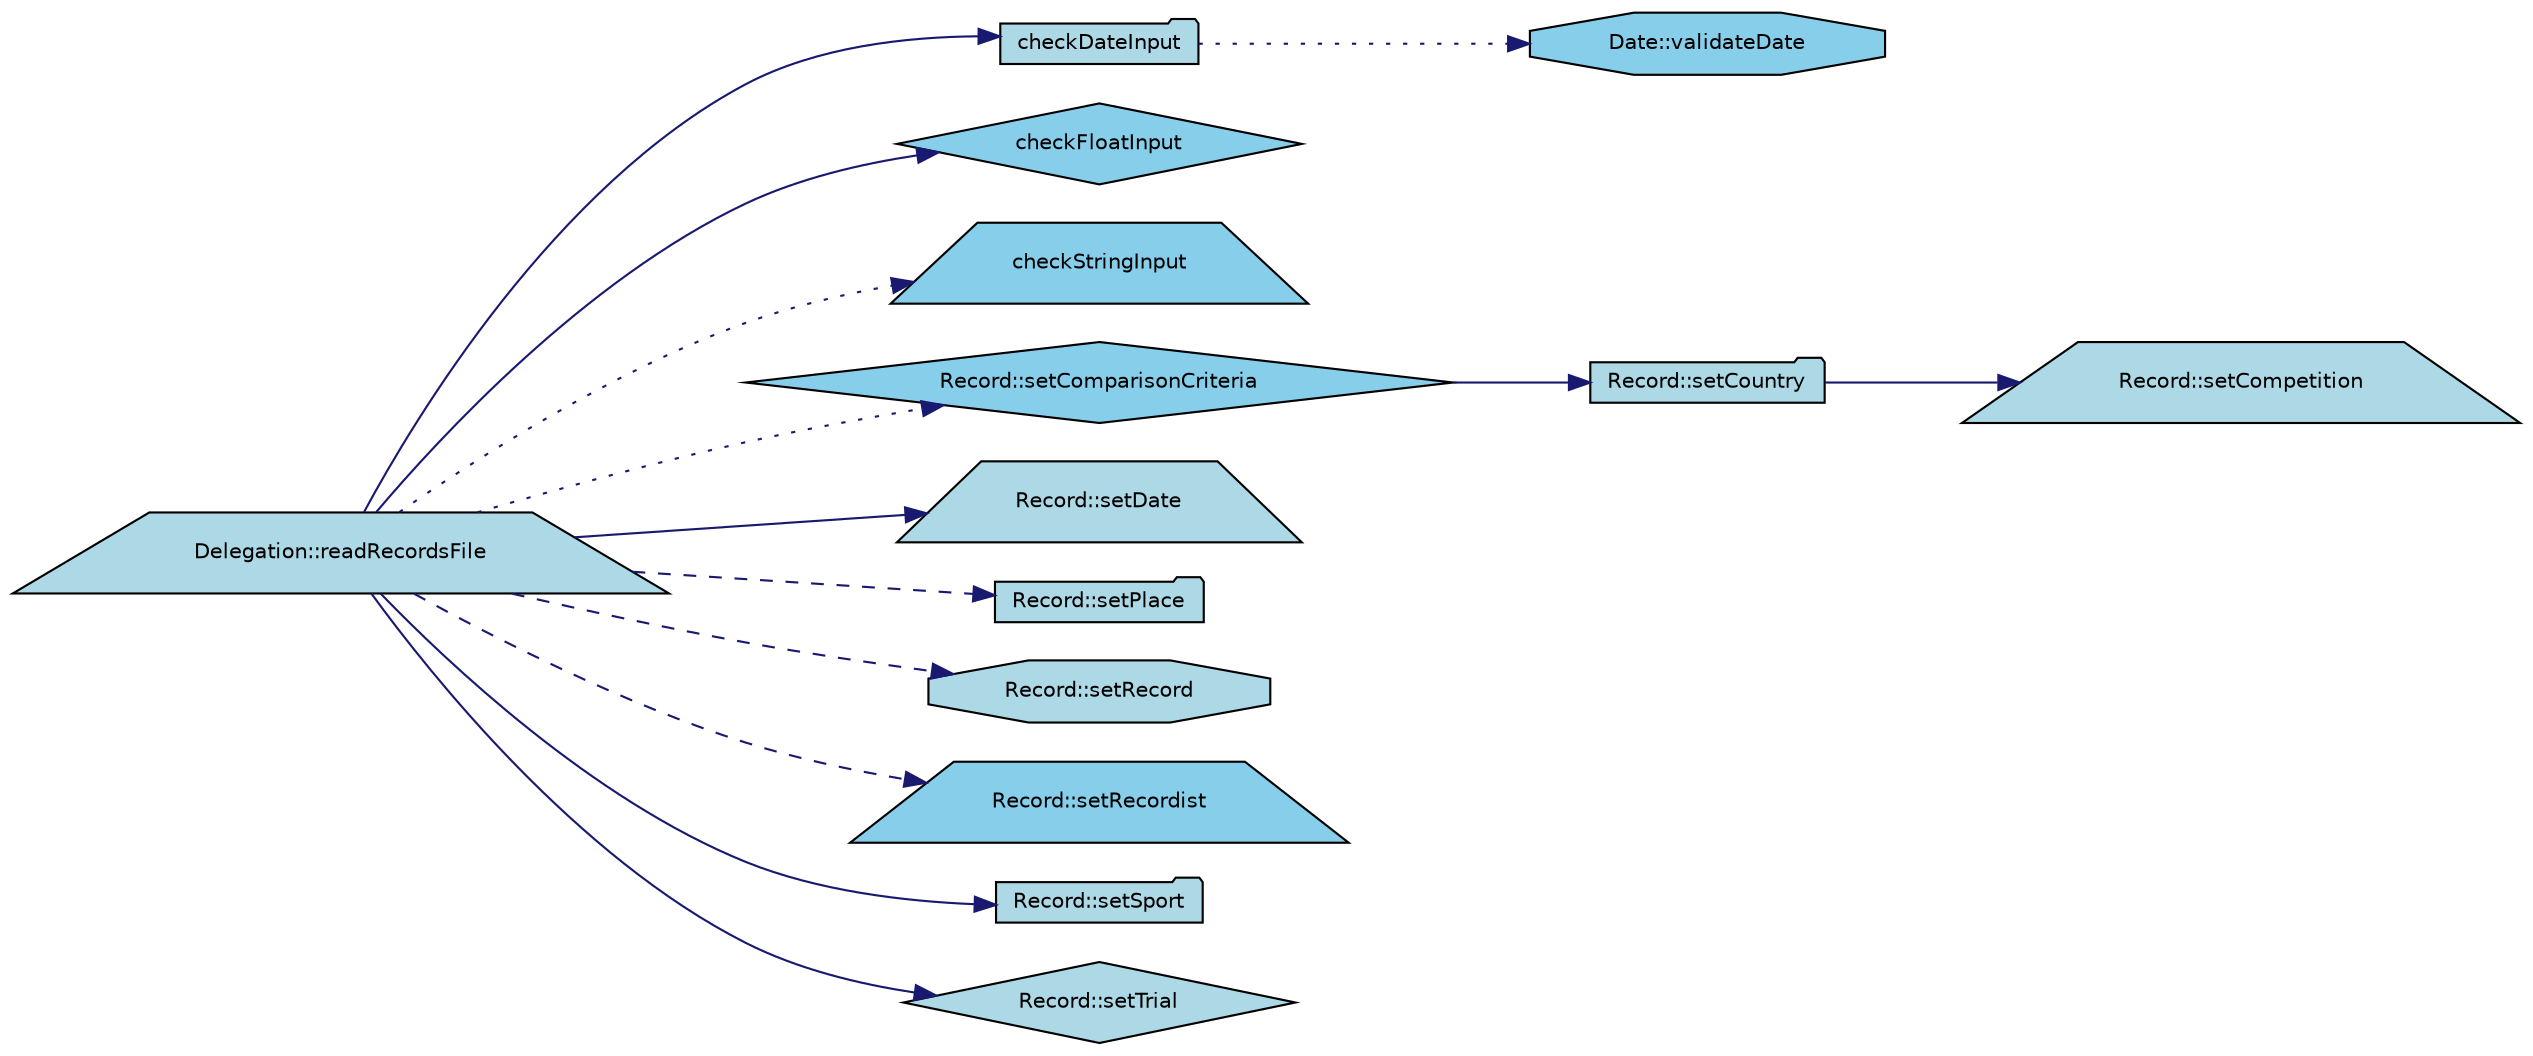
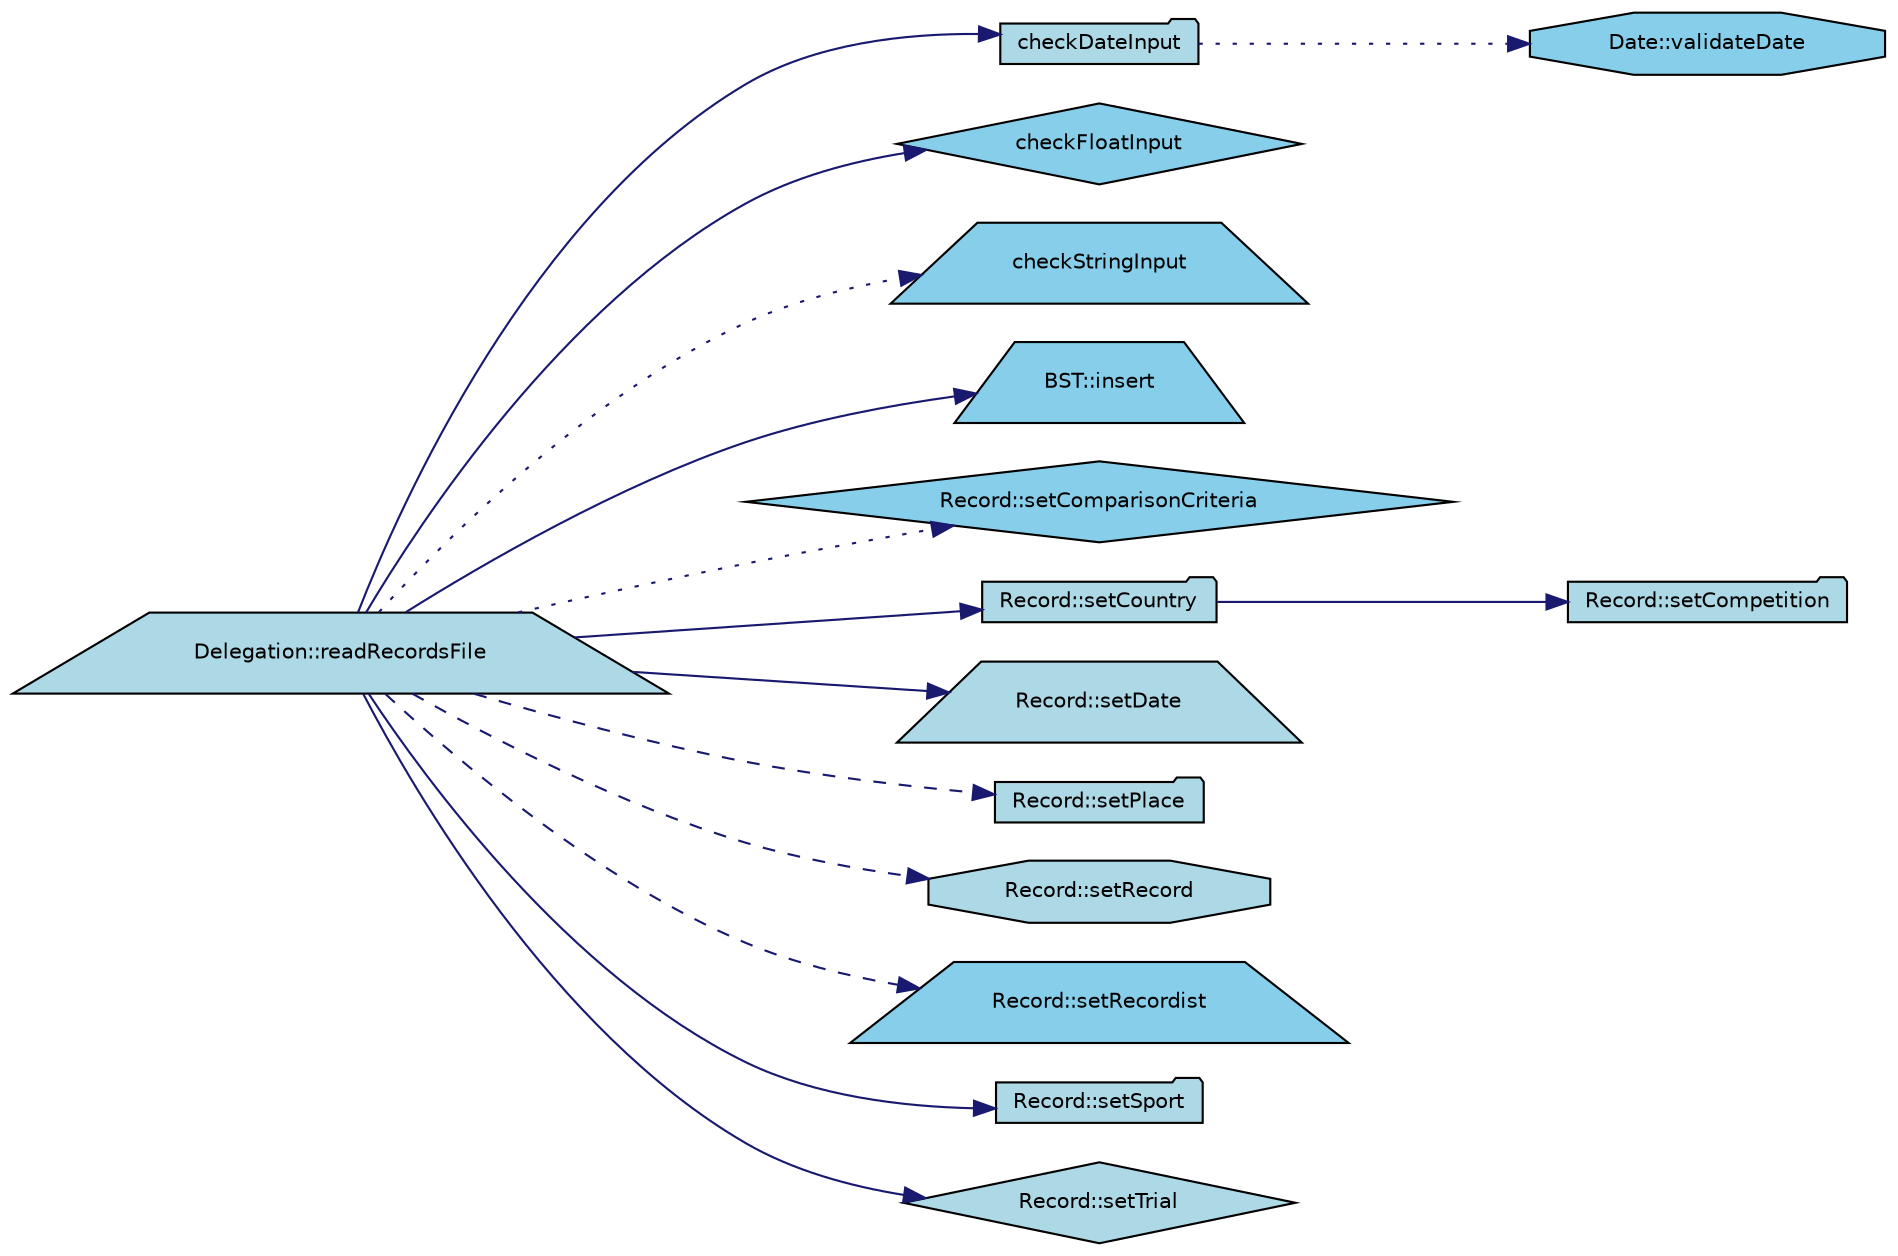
none -> (1099, 383)
(1511, 383) -> (767, 624)
(2241, 383) -> (1707, 602)
